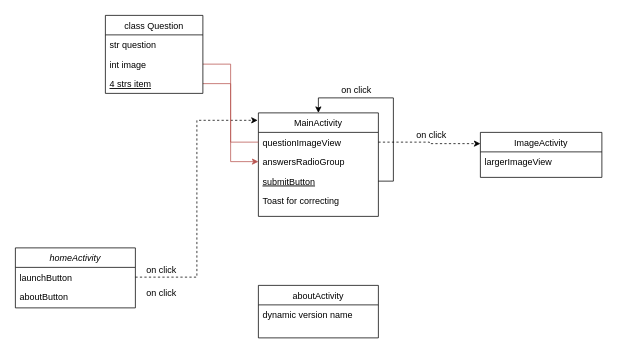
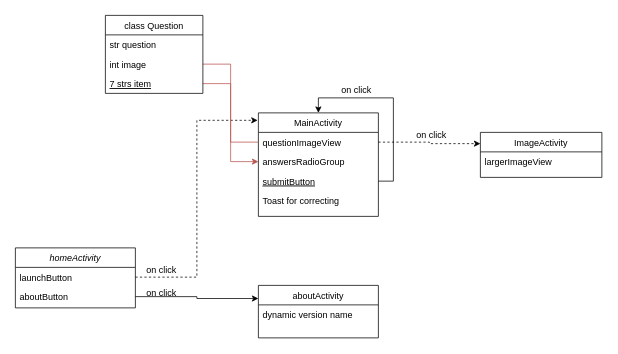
(134, 84) -> (134, 84)
none -> (196, 297)
